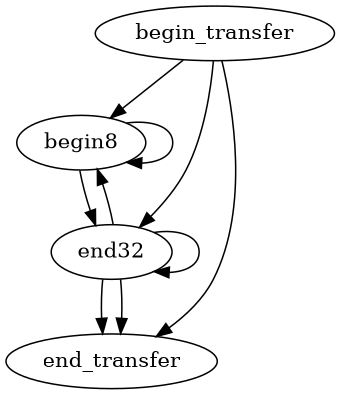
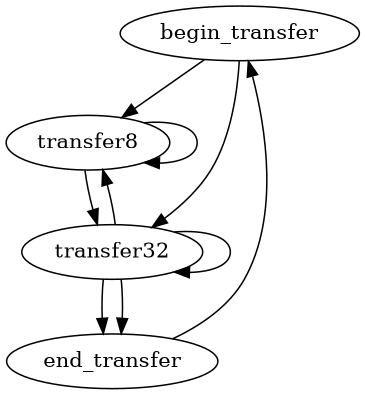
(81, 143) -> (88, 143)
(234, 204) -> (263, 226)
(112, 252) -> (112, 252)
